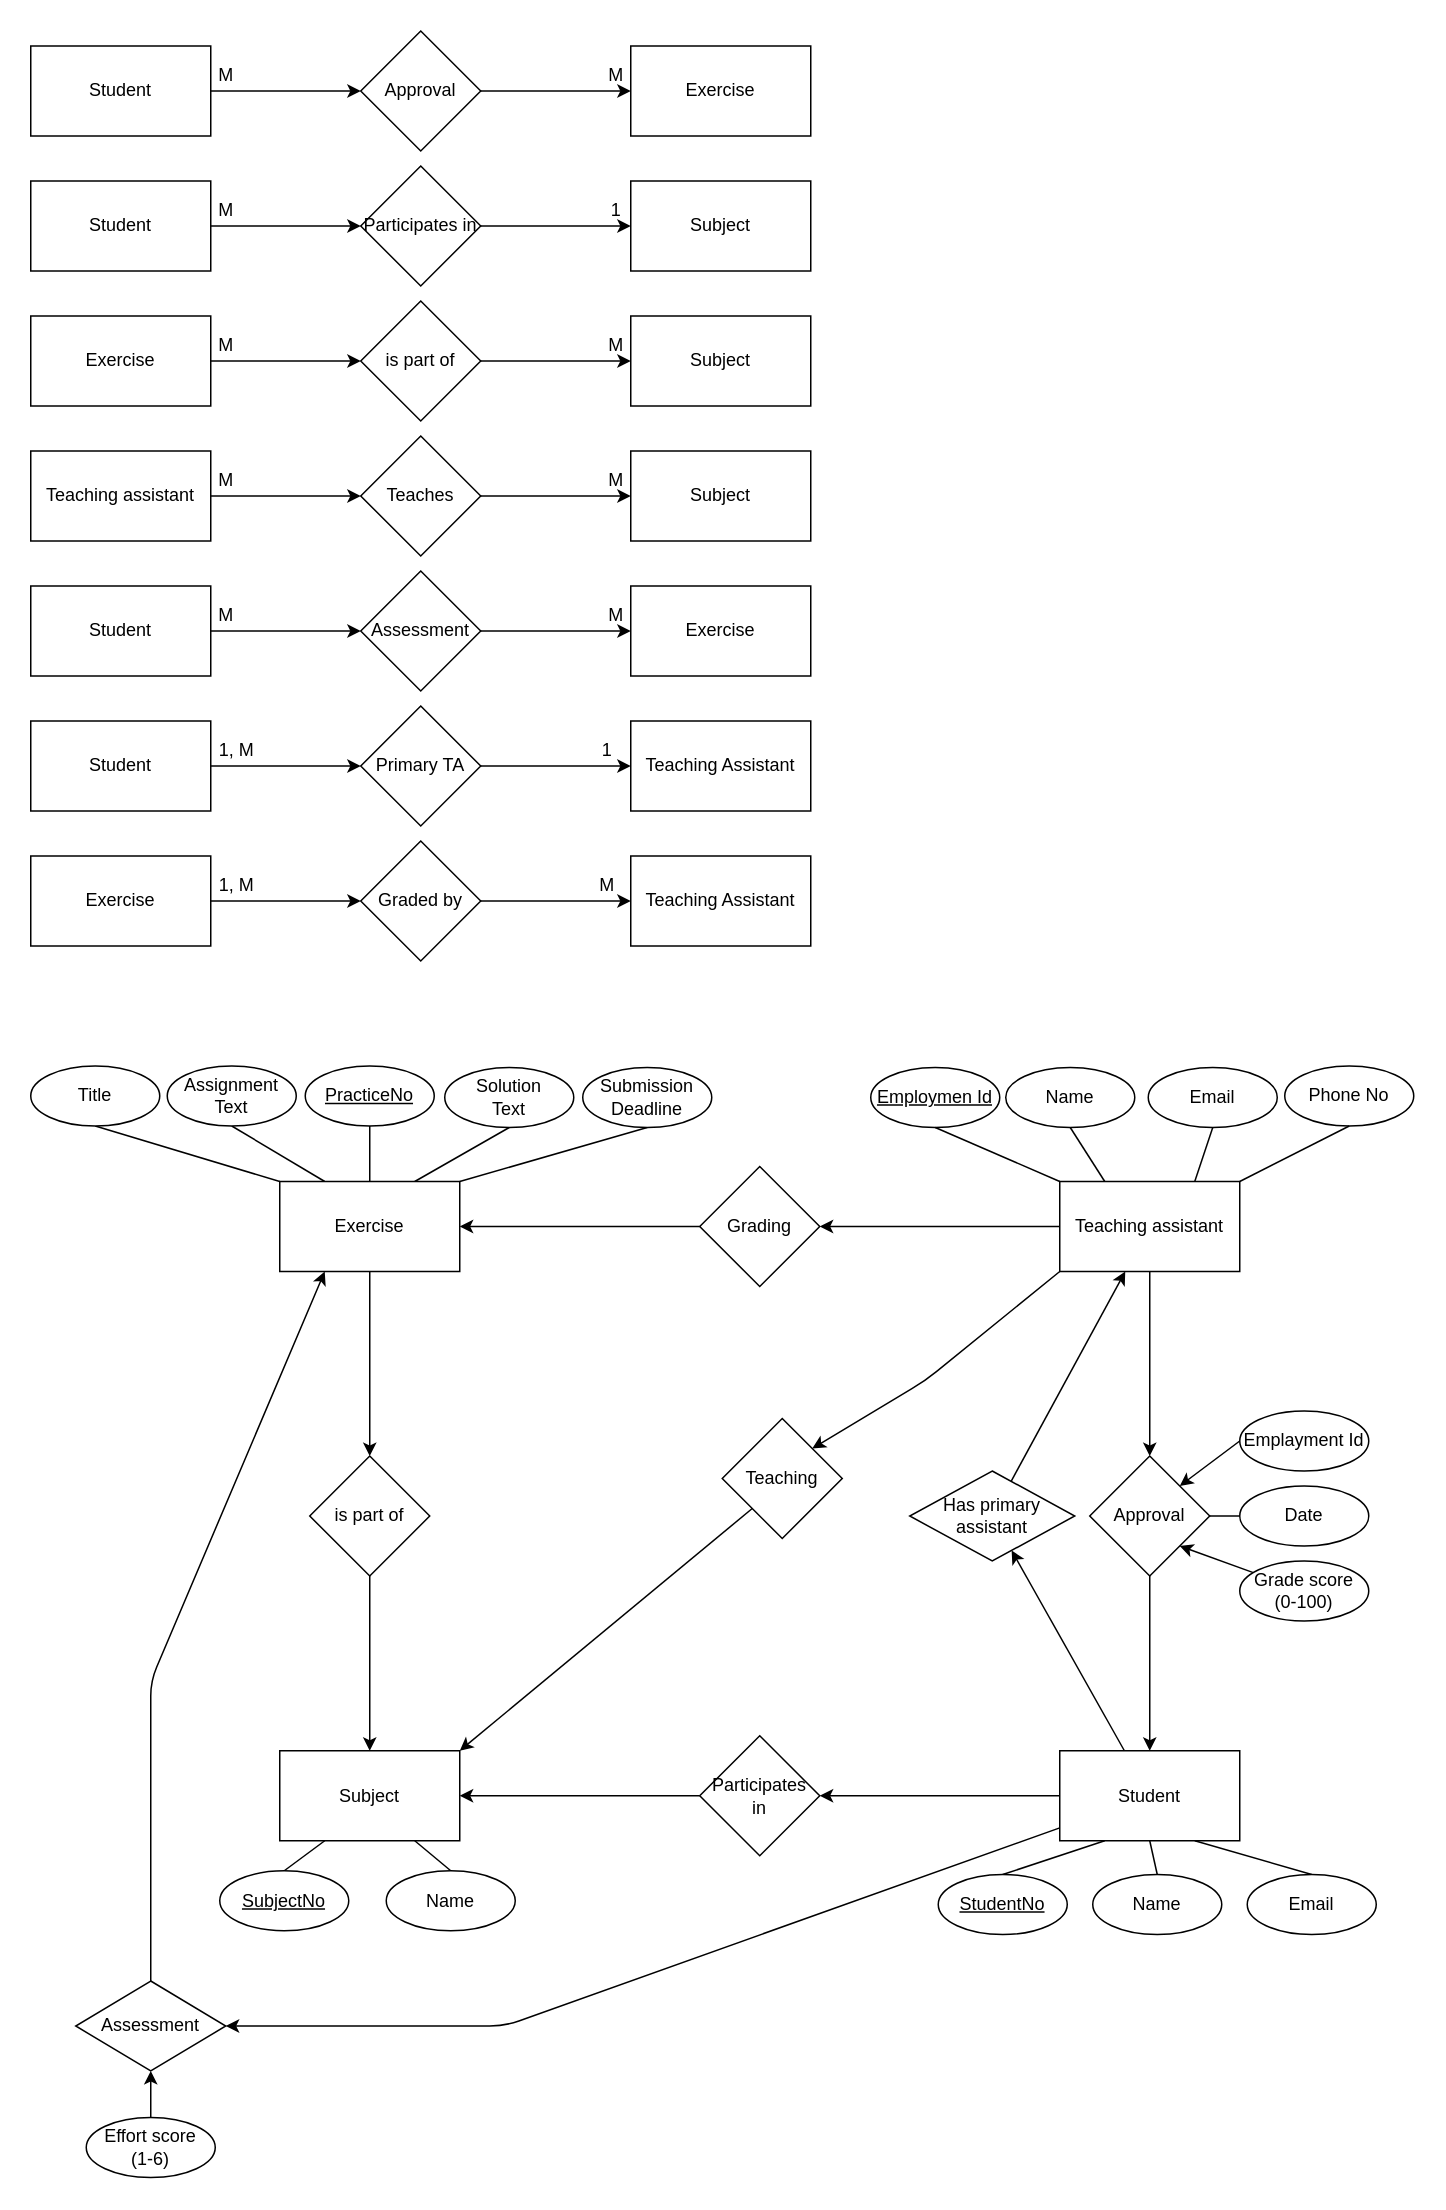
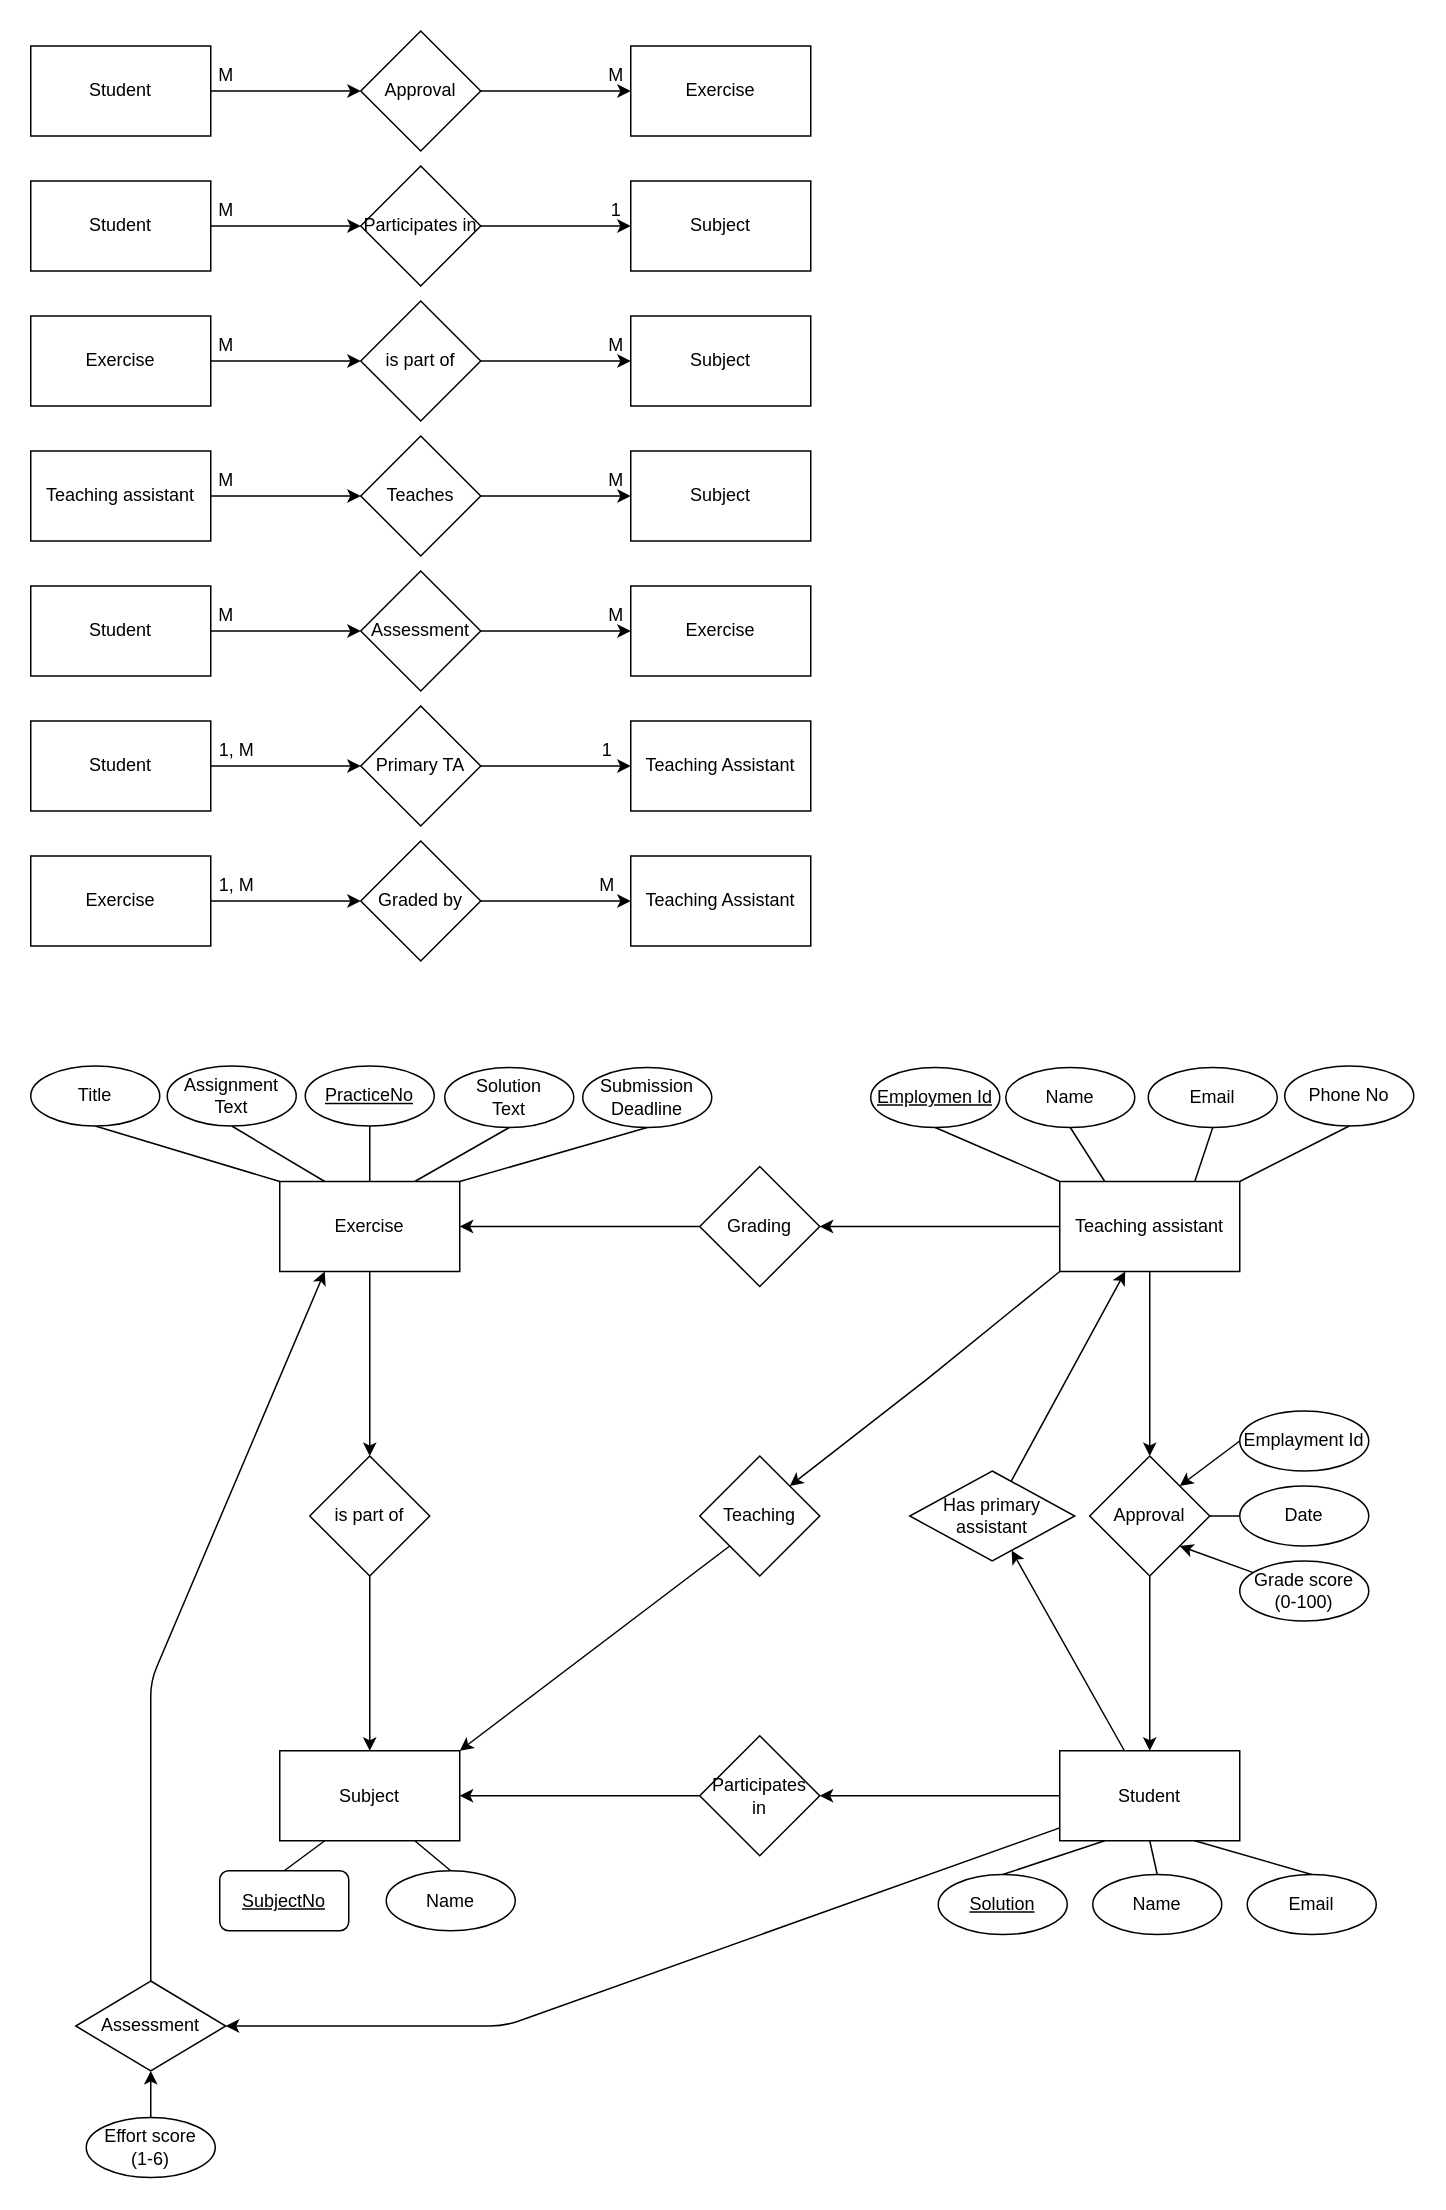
(782, 1478) -> (760, 1516)
(284, 1901) -> (284, 1901)
(1003, 1904) -> (1003, 1904)
